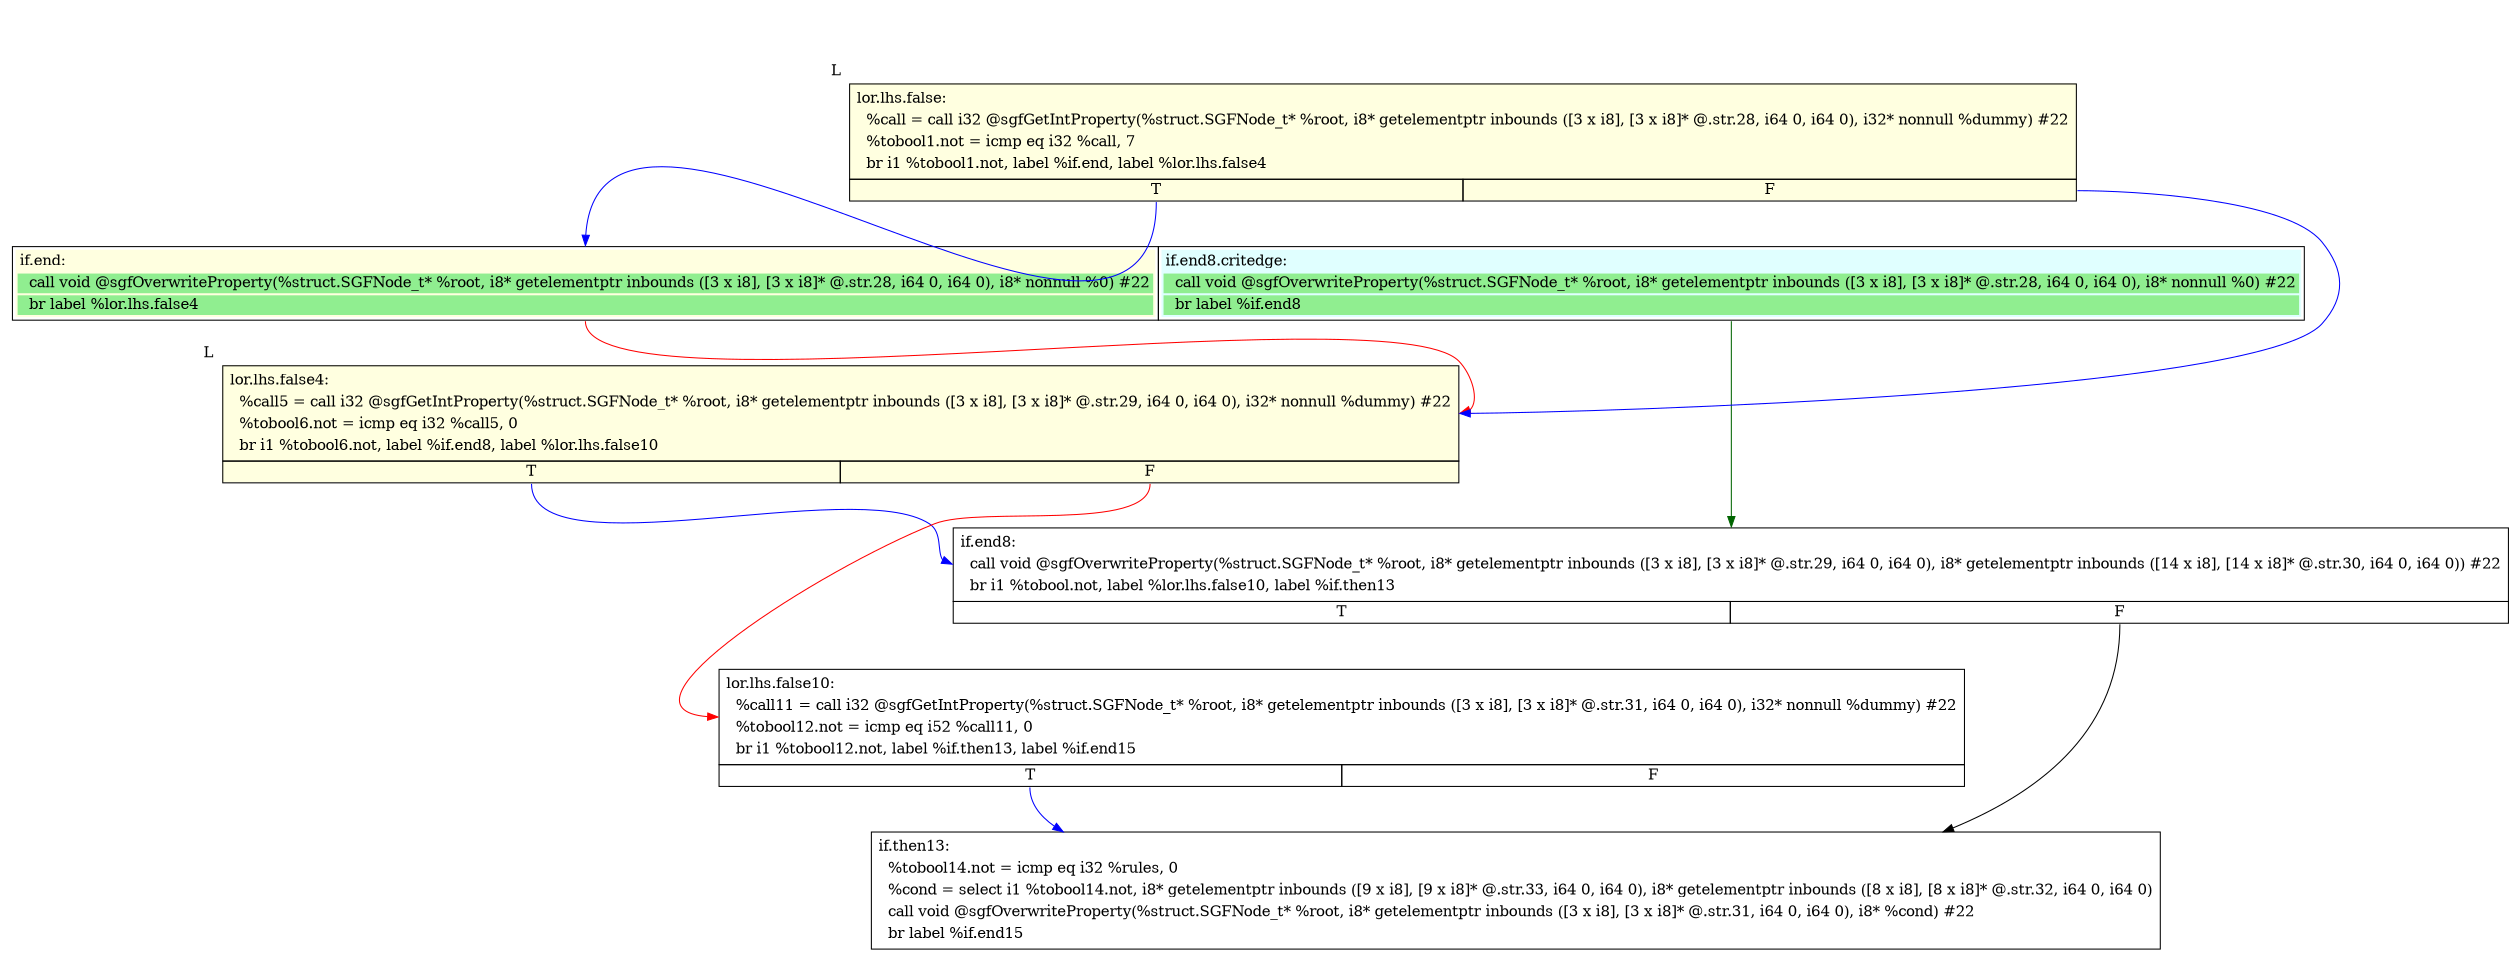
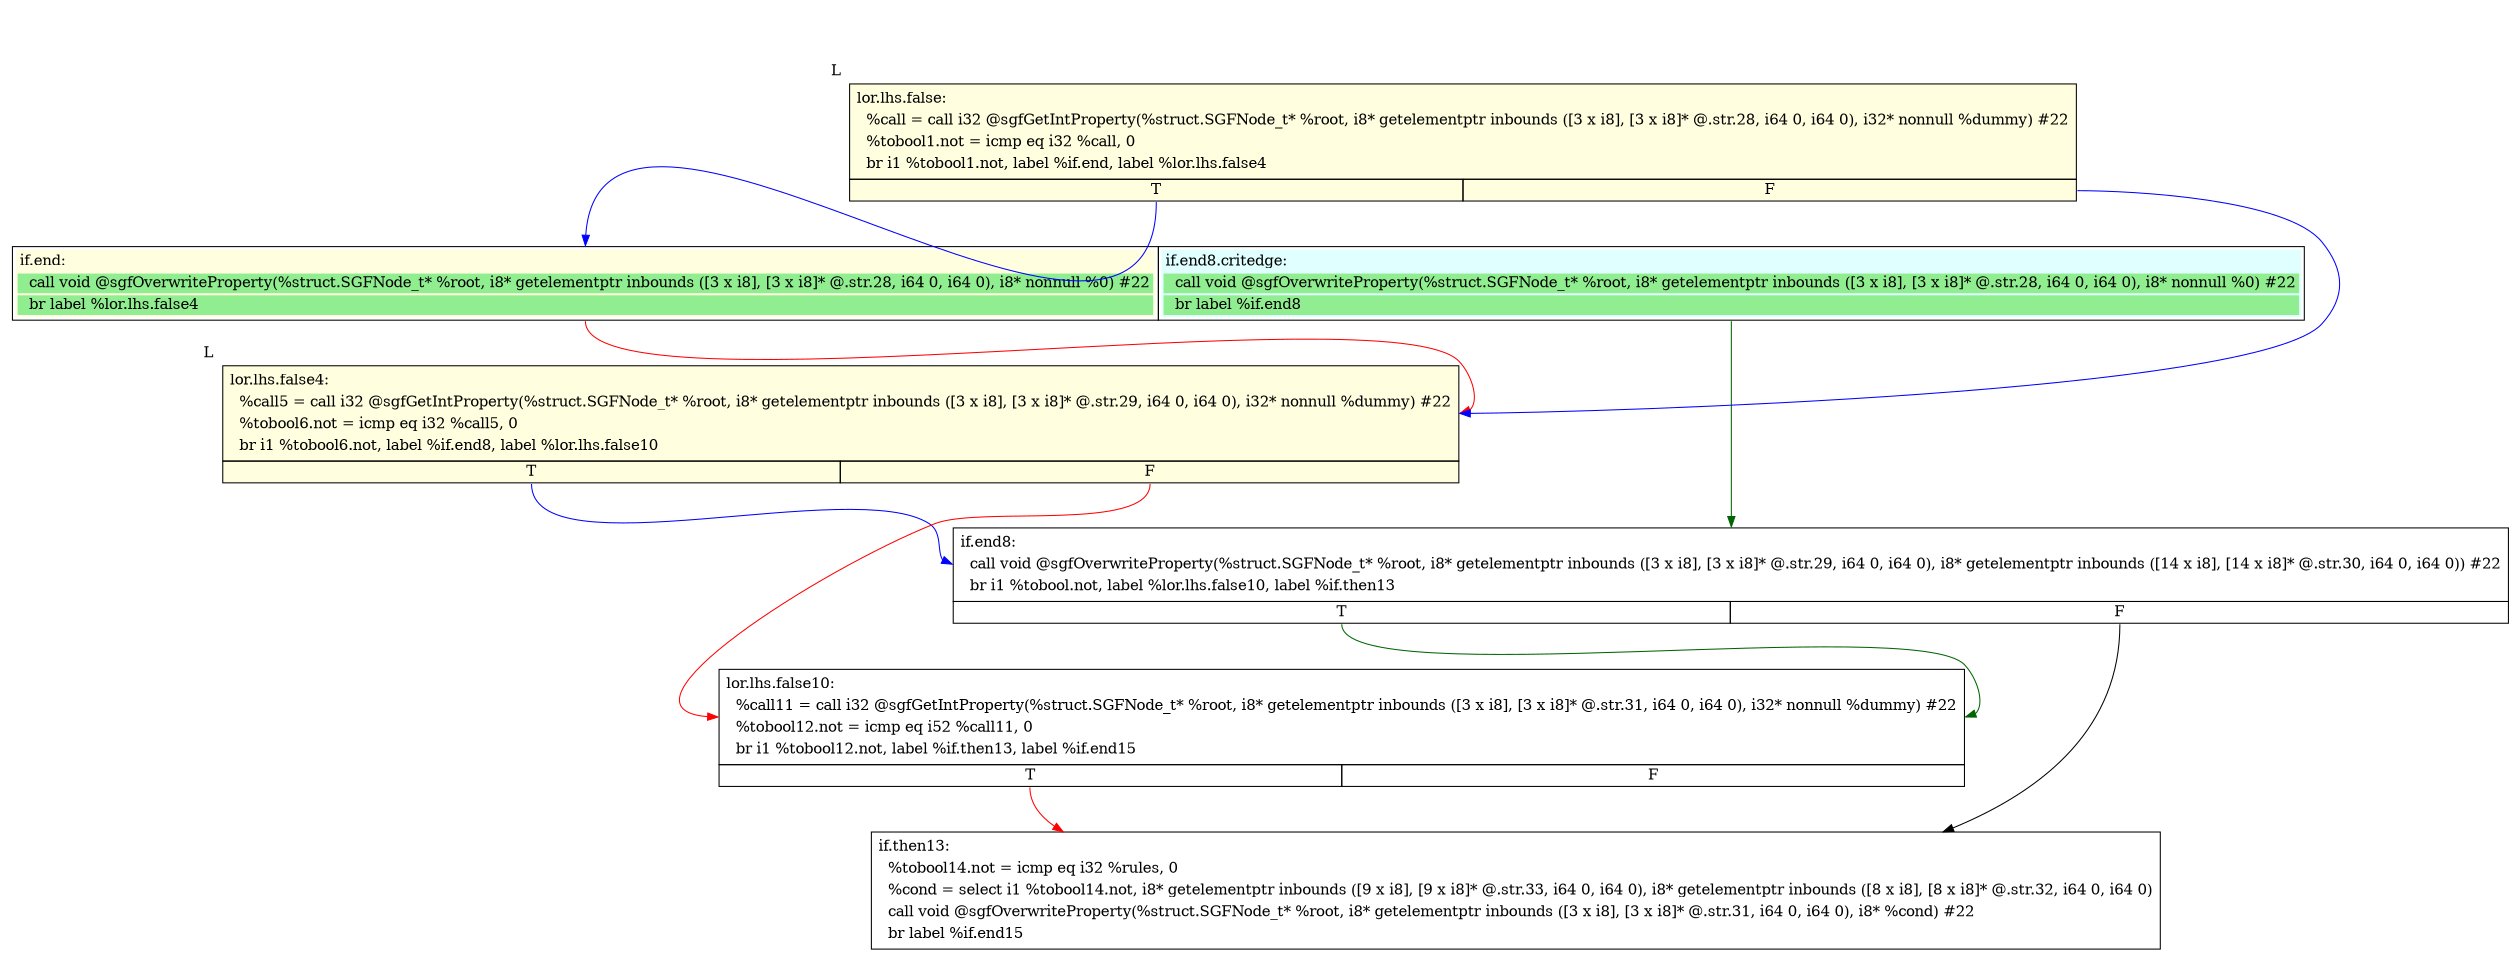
(996, 142) -> (996, 142)
none -> (1678, 650)
(1037, 810) -> (1037, 810)
